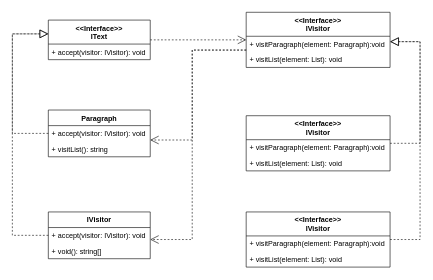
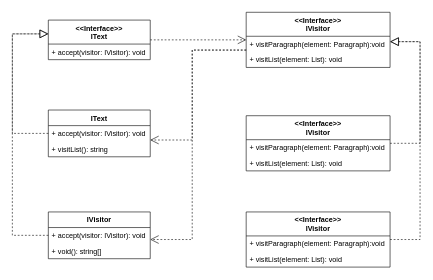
(99, 118) -> (99, 118)
